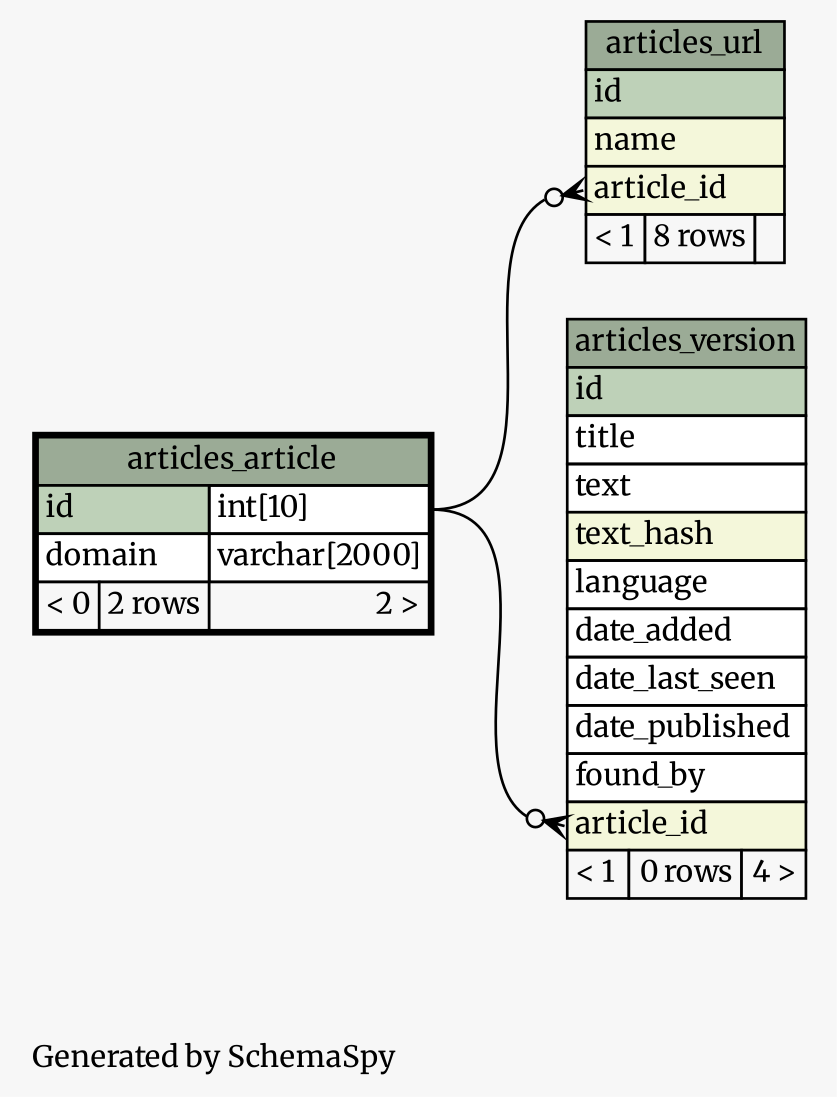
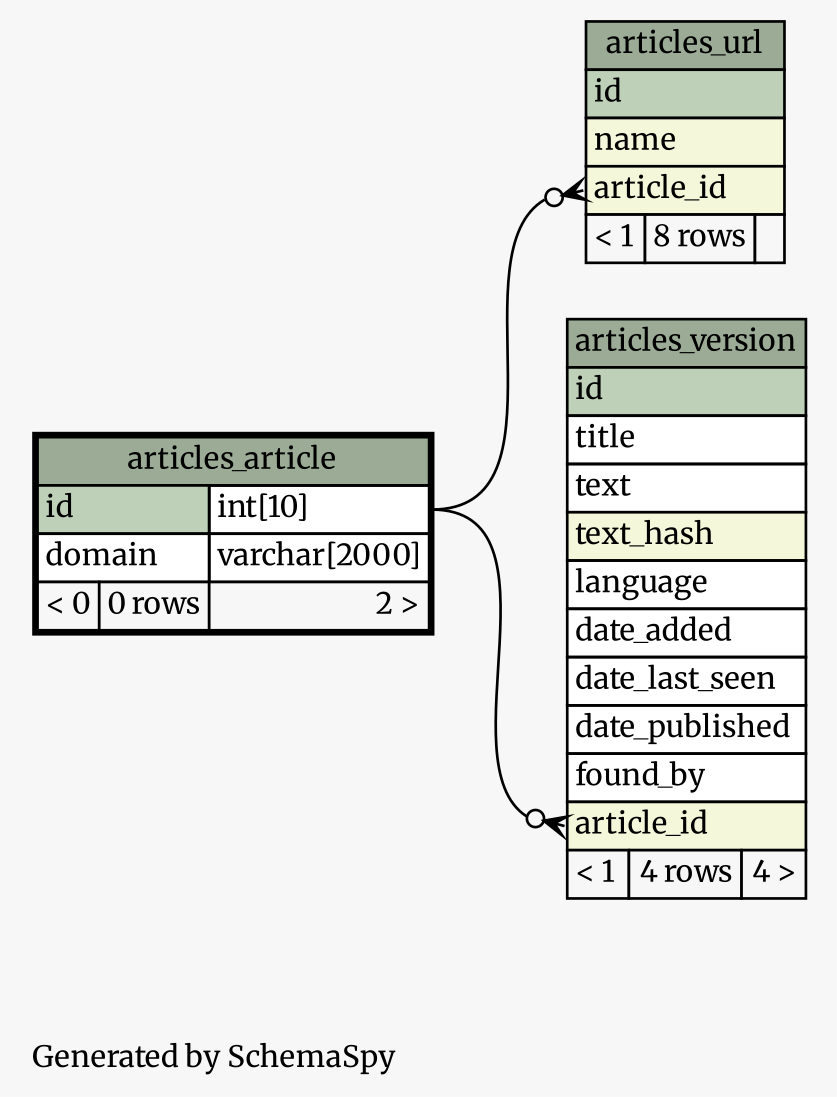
(154, 605) -> (154, 605)
(687, 873) -> (687, 873)
